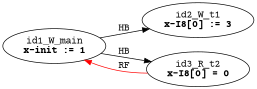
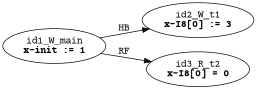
(124, 51) -> (124, 51)
(119, 71) -> none
